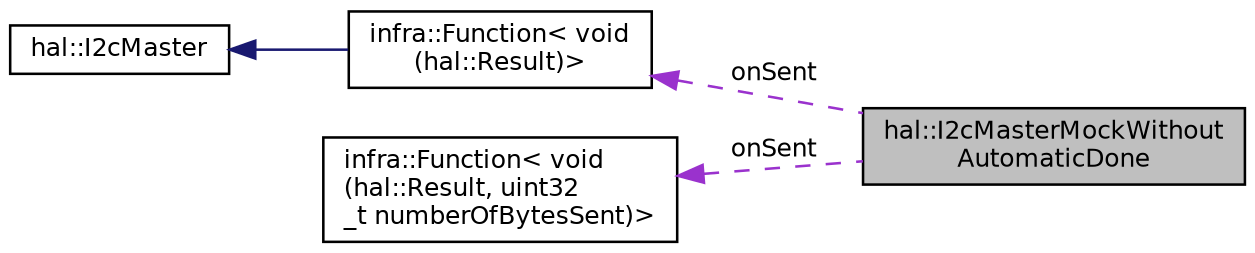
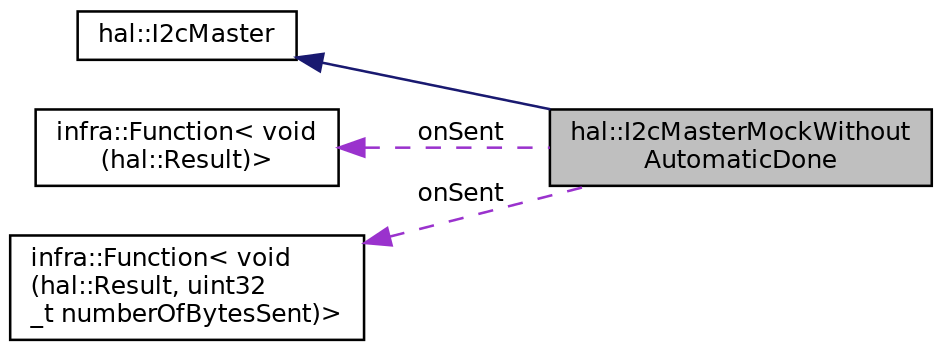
(302, 50) -> (436, 86)
